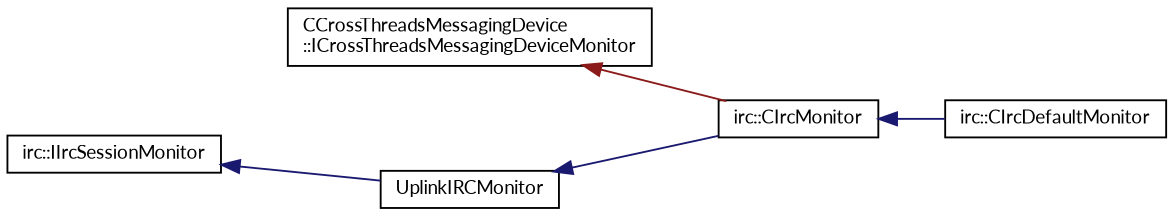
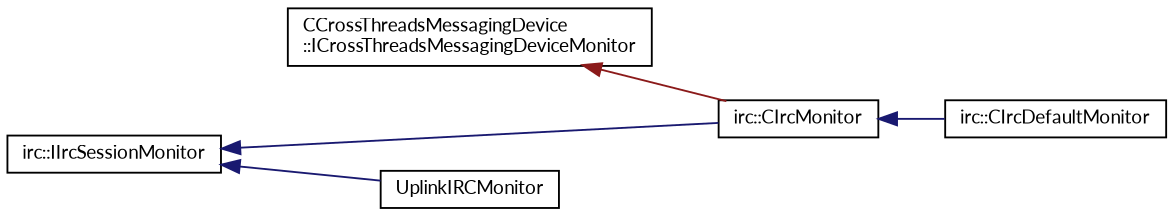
(645, 152) -> (480, 135)
